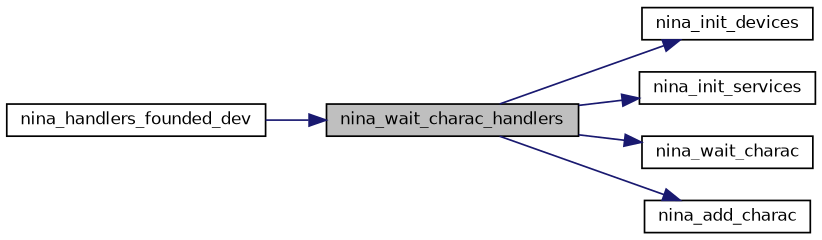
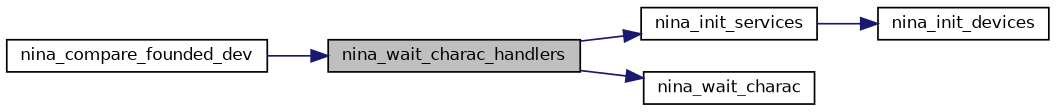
(582, 75) -> (839, 24)
(136, 120) -> (137, 56)
(727, 217) -> none
